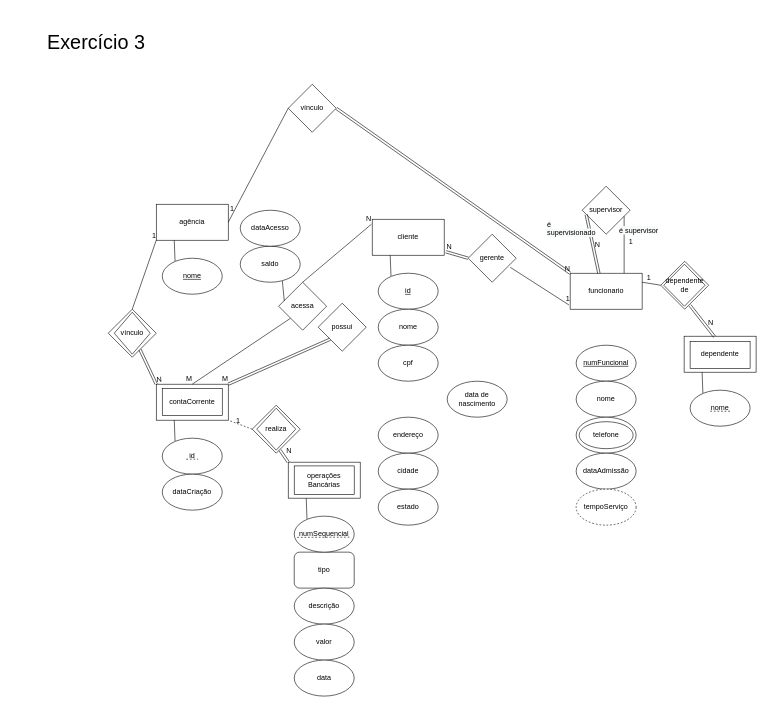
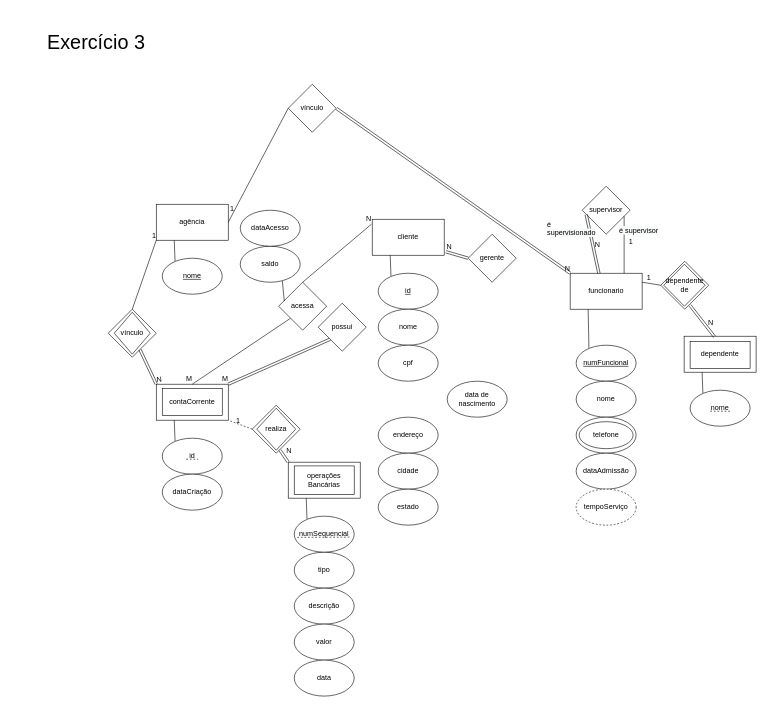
(539, 286) -> none
none -> (589, 329)
(324, 570) -> (324, 570)
